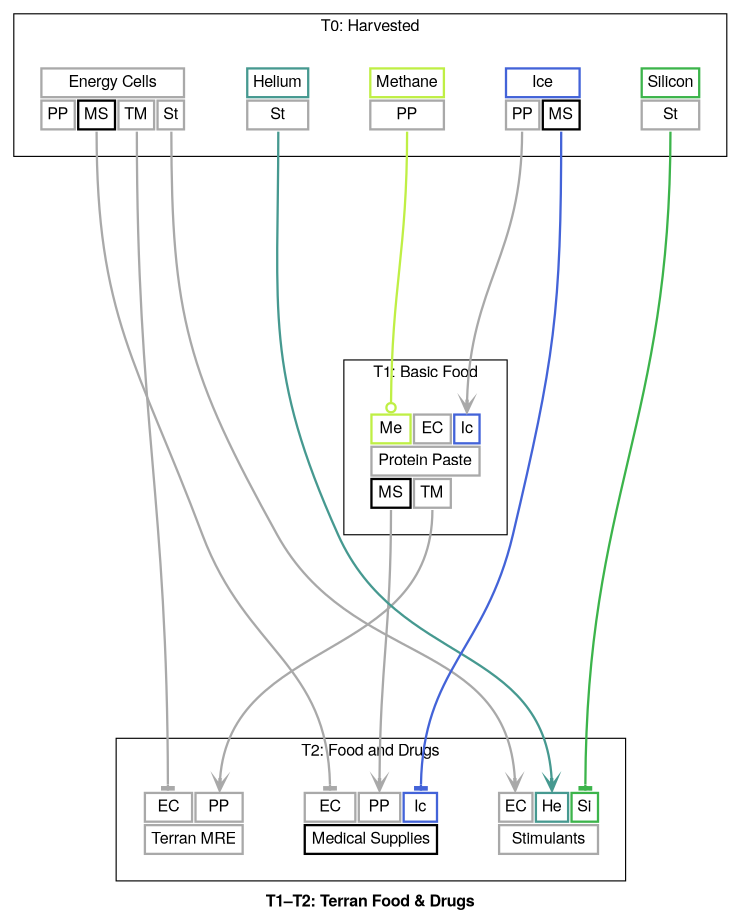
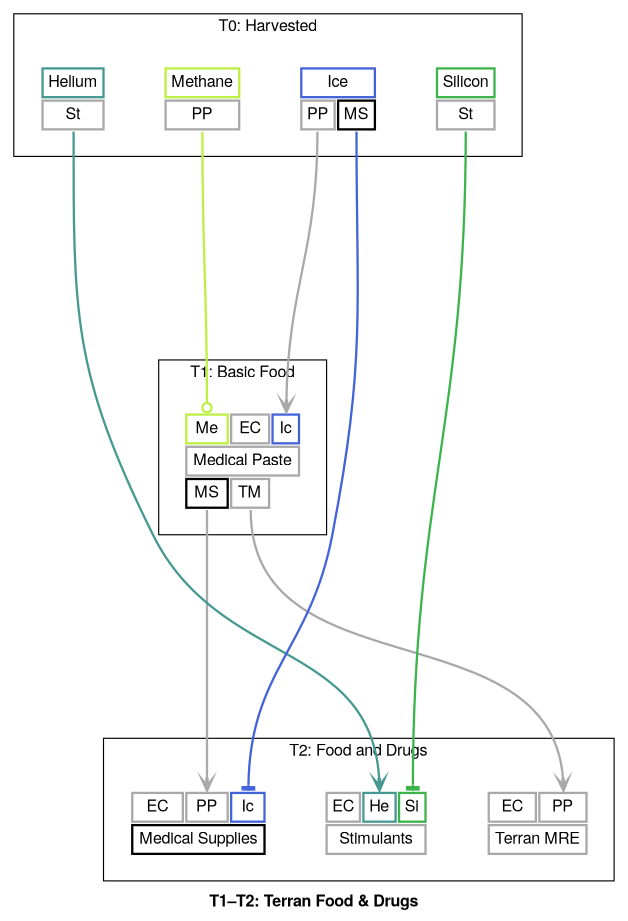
(113, 98) -> none
(425, 461) -> (243, 461)
